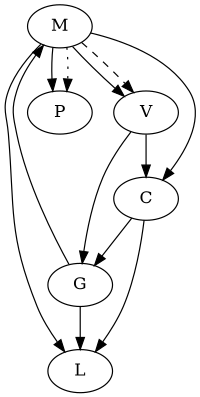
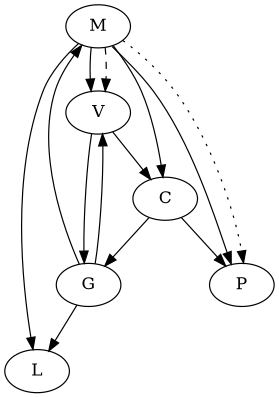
none -> (101, 205)
(131, 284) -> (199, 237)
